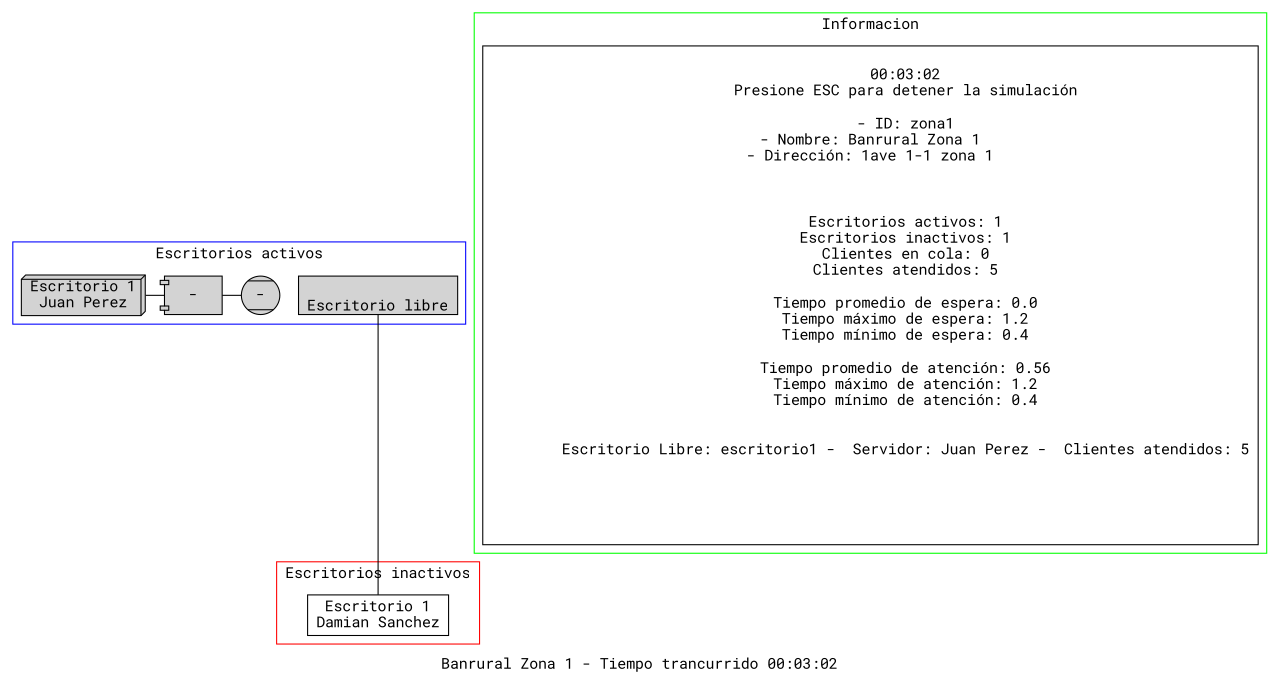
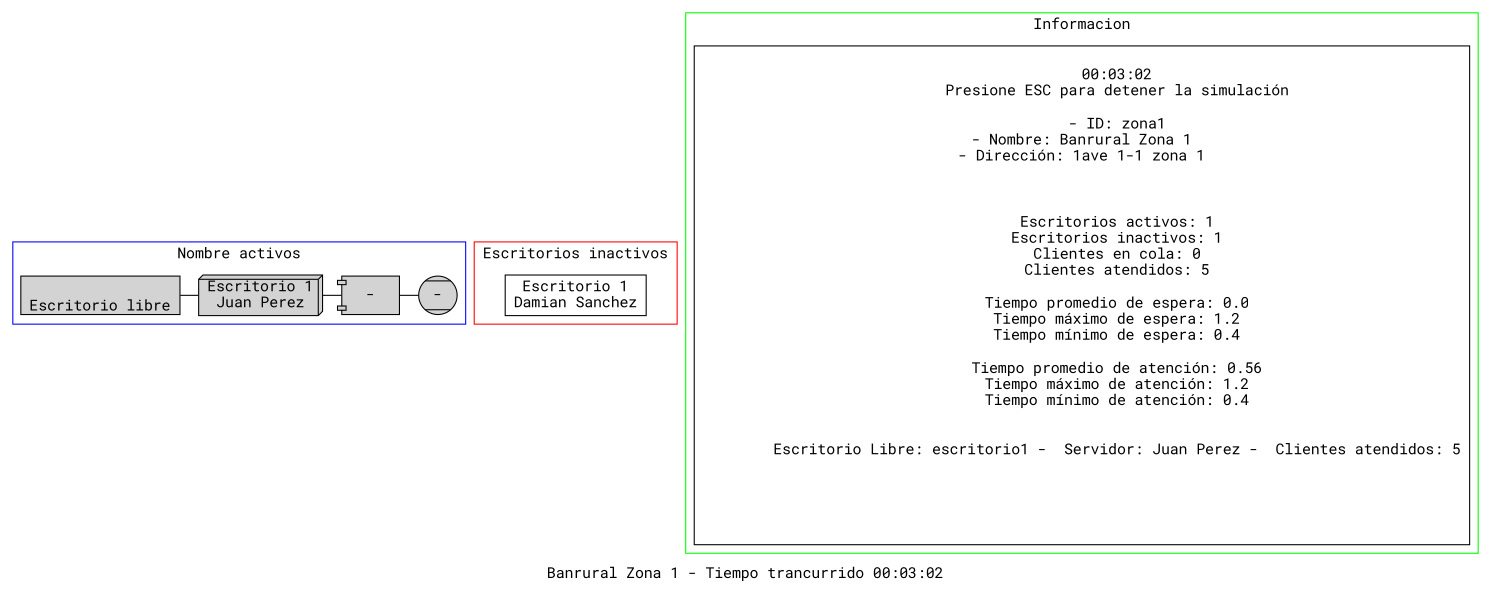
(239, 254) -> (239, 254)
(378, 455) -> (189, 295)
